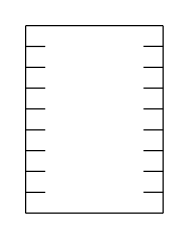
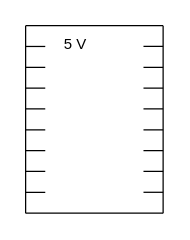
none -> (76, 44)
